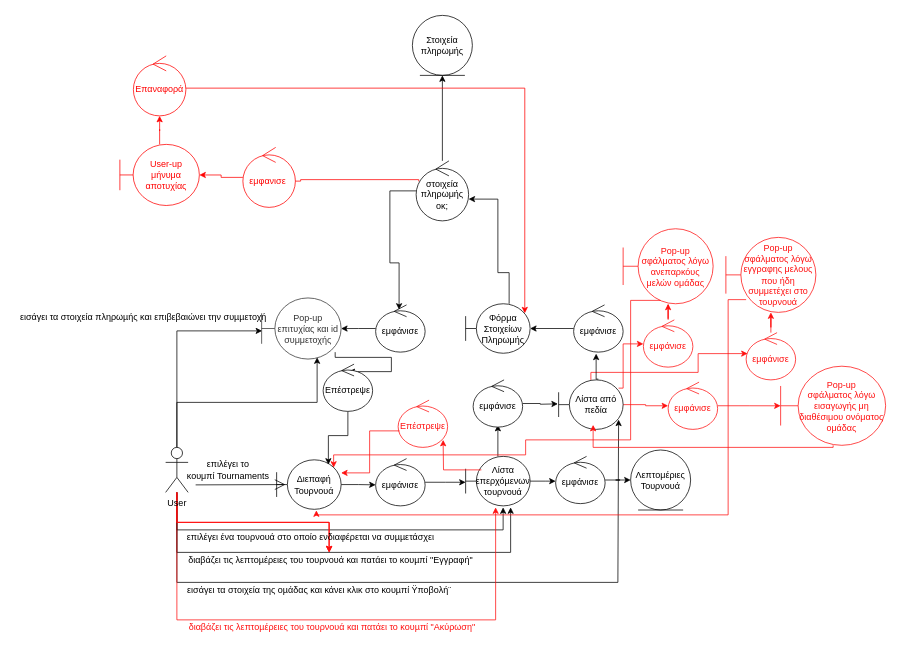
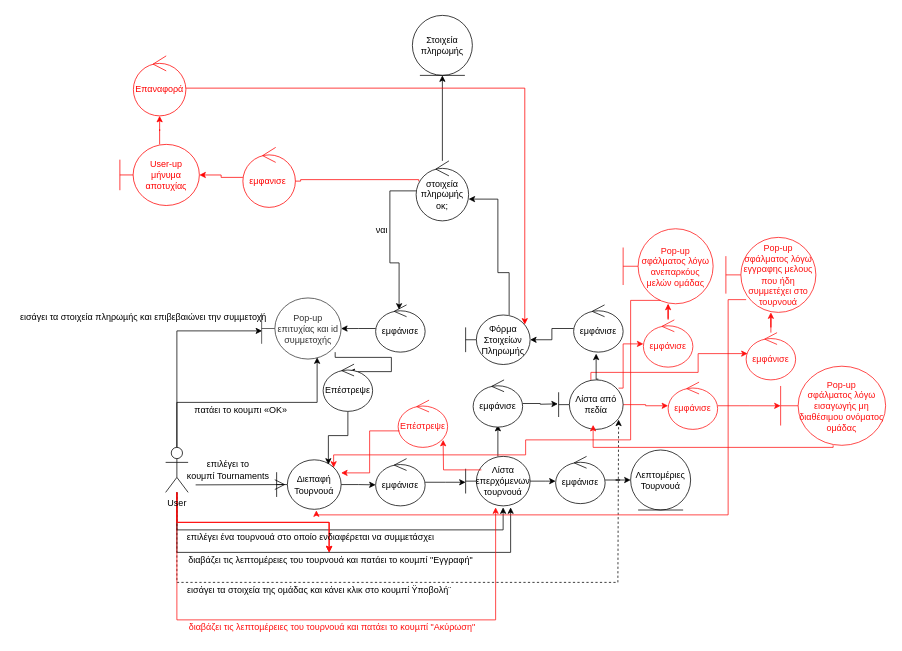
none -> (381, 231)
(498, 329) -> (498, 340)
none -> (240, 410)
(476, 582) -> (476, 582)
